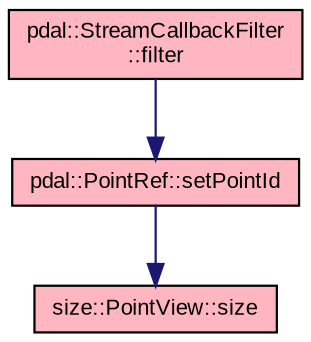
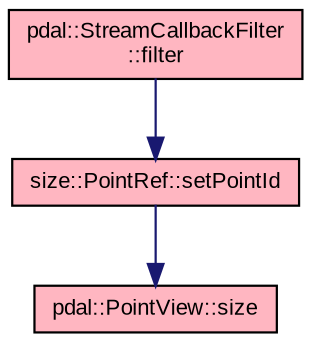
(156, 182) -> (156, 182)
(156, 309) -> (156, 309)
